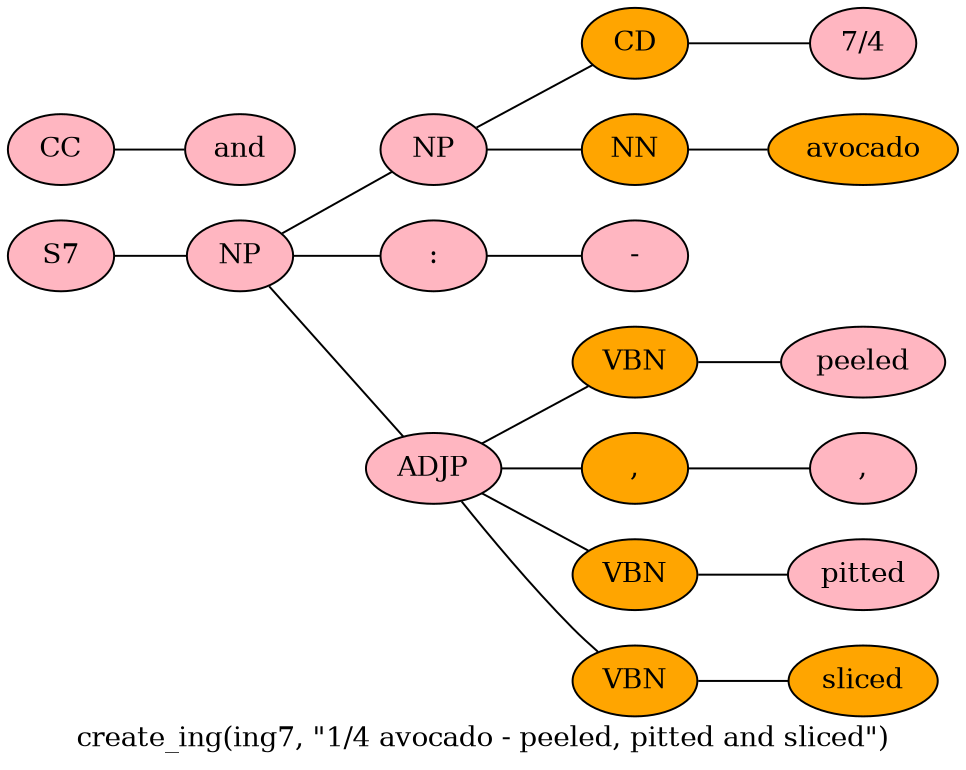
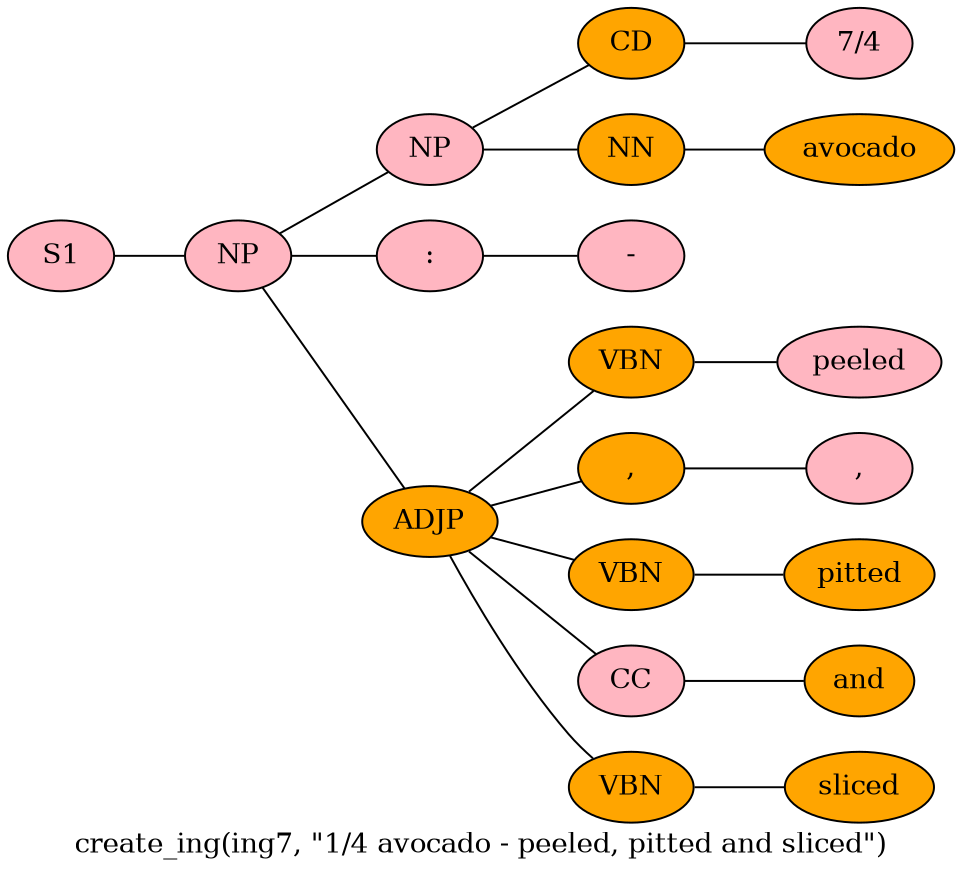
(240, 150) -> (859, 681)
(61, 256) -> (61, 256)
(434, 468) -> (430, 522)
(863, 575) -> (859, 575)
none -> (533, 603)
